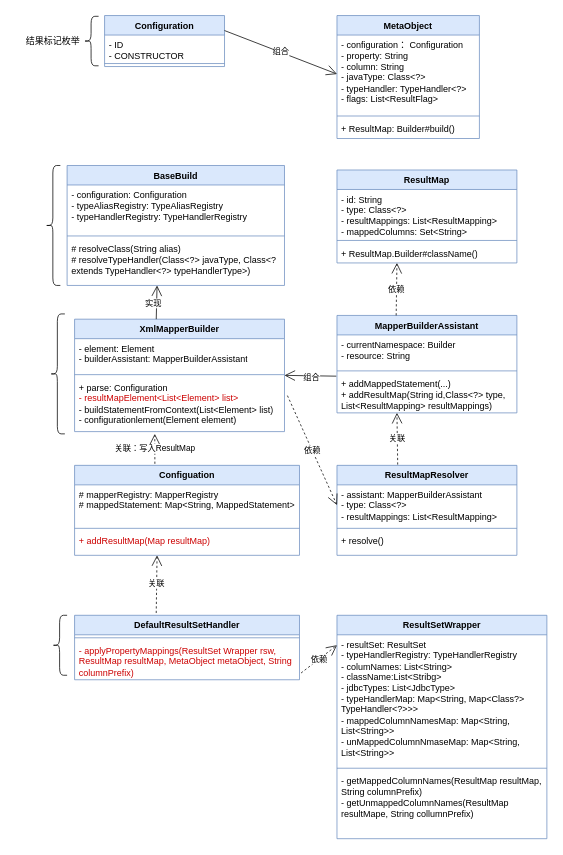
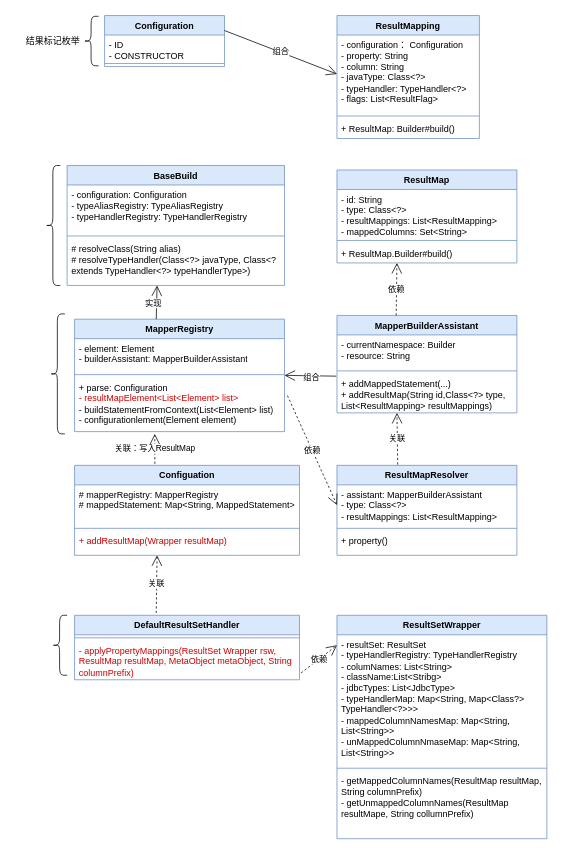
(408, 26) -> (408, 26)
(413, 254) -> (401, 254)
(180, 330) -> (180, 330)
(148, 542) -> (158, 542)
(367, 542) -> (371, 542)
